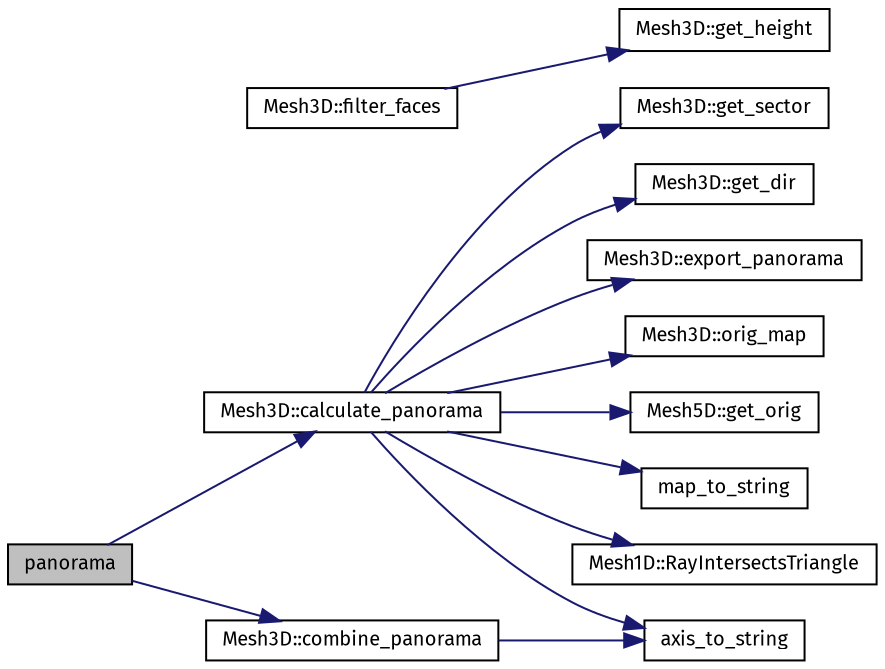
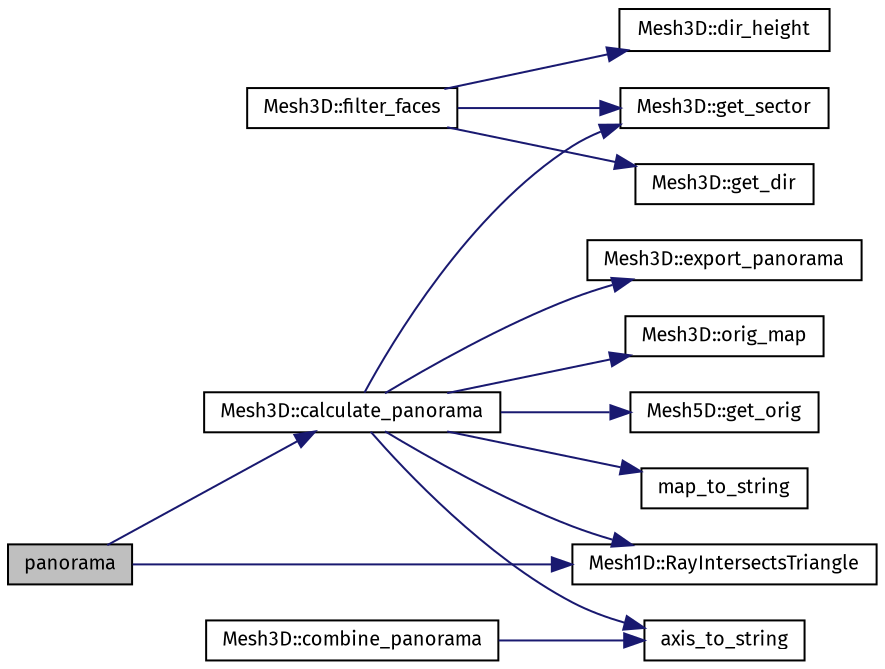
(725, 30) -> (725, 30)
none -> (529, 108)
(482, 284) -> (531, 145)
(197, 598) -> (342, 564)
